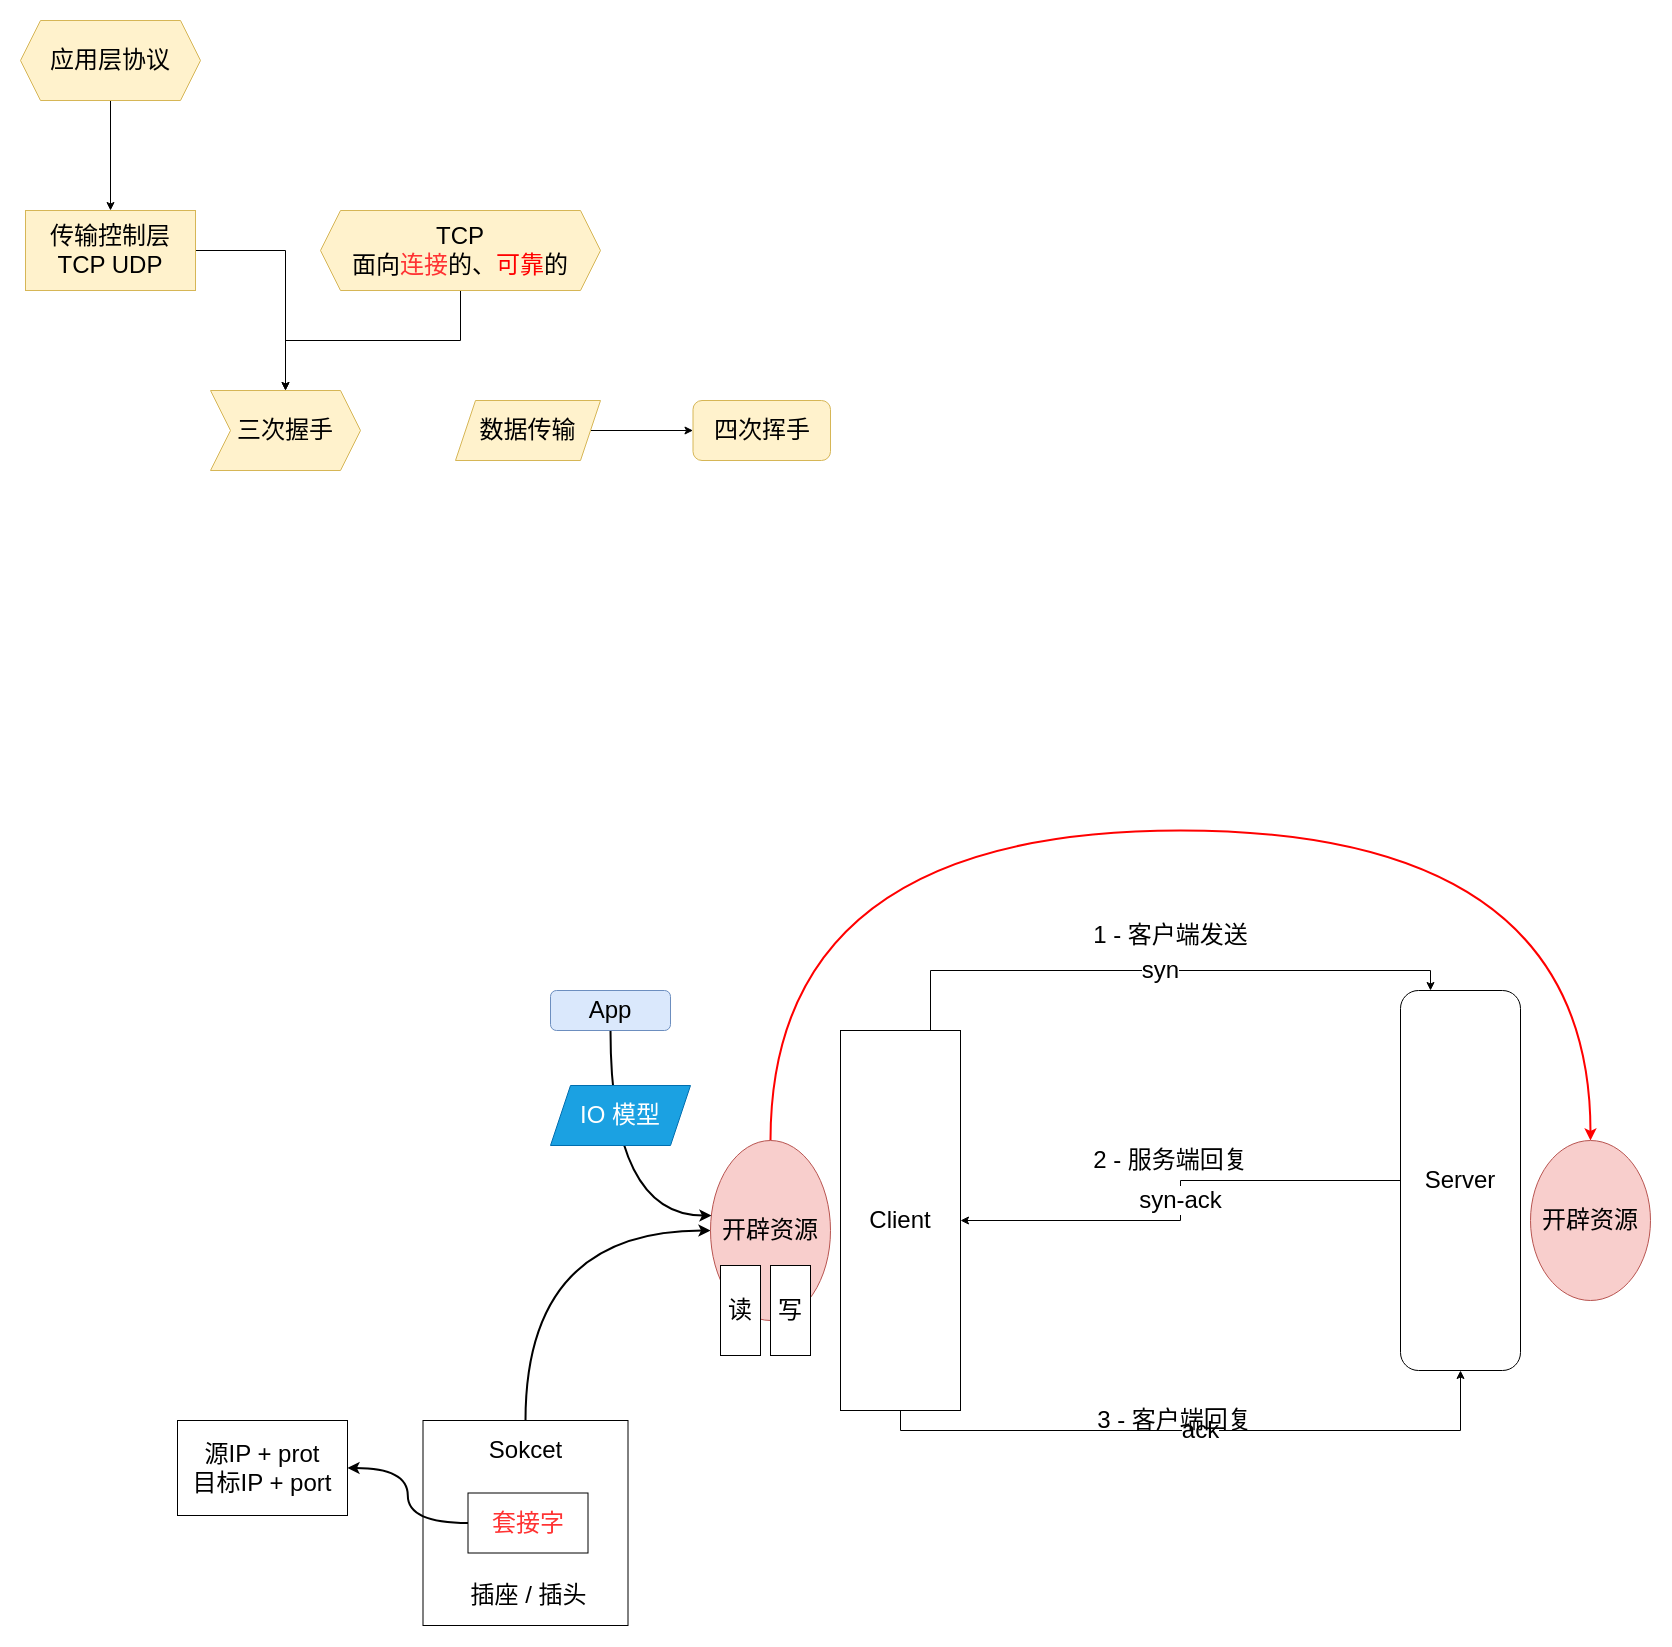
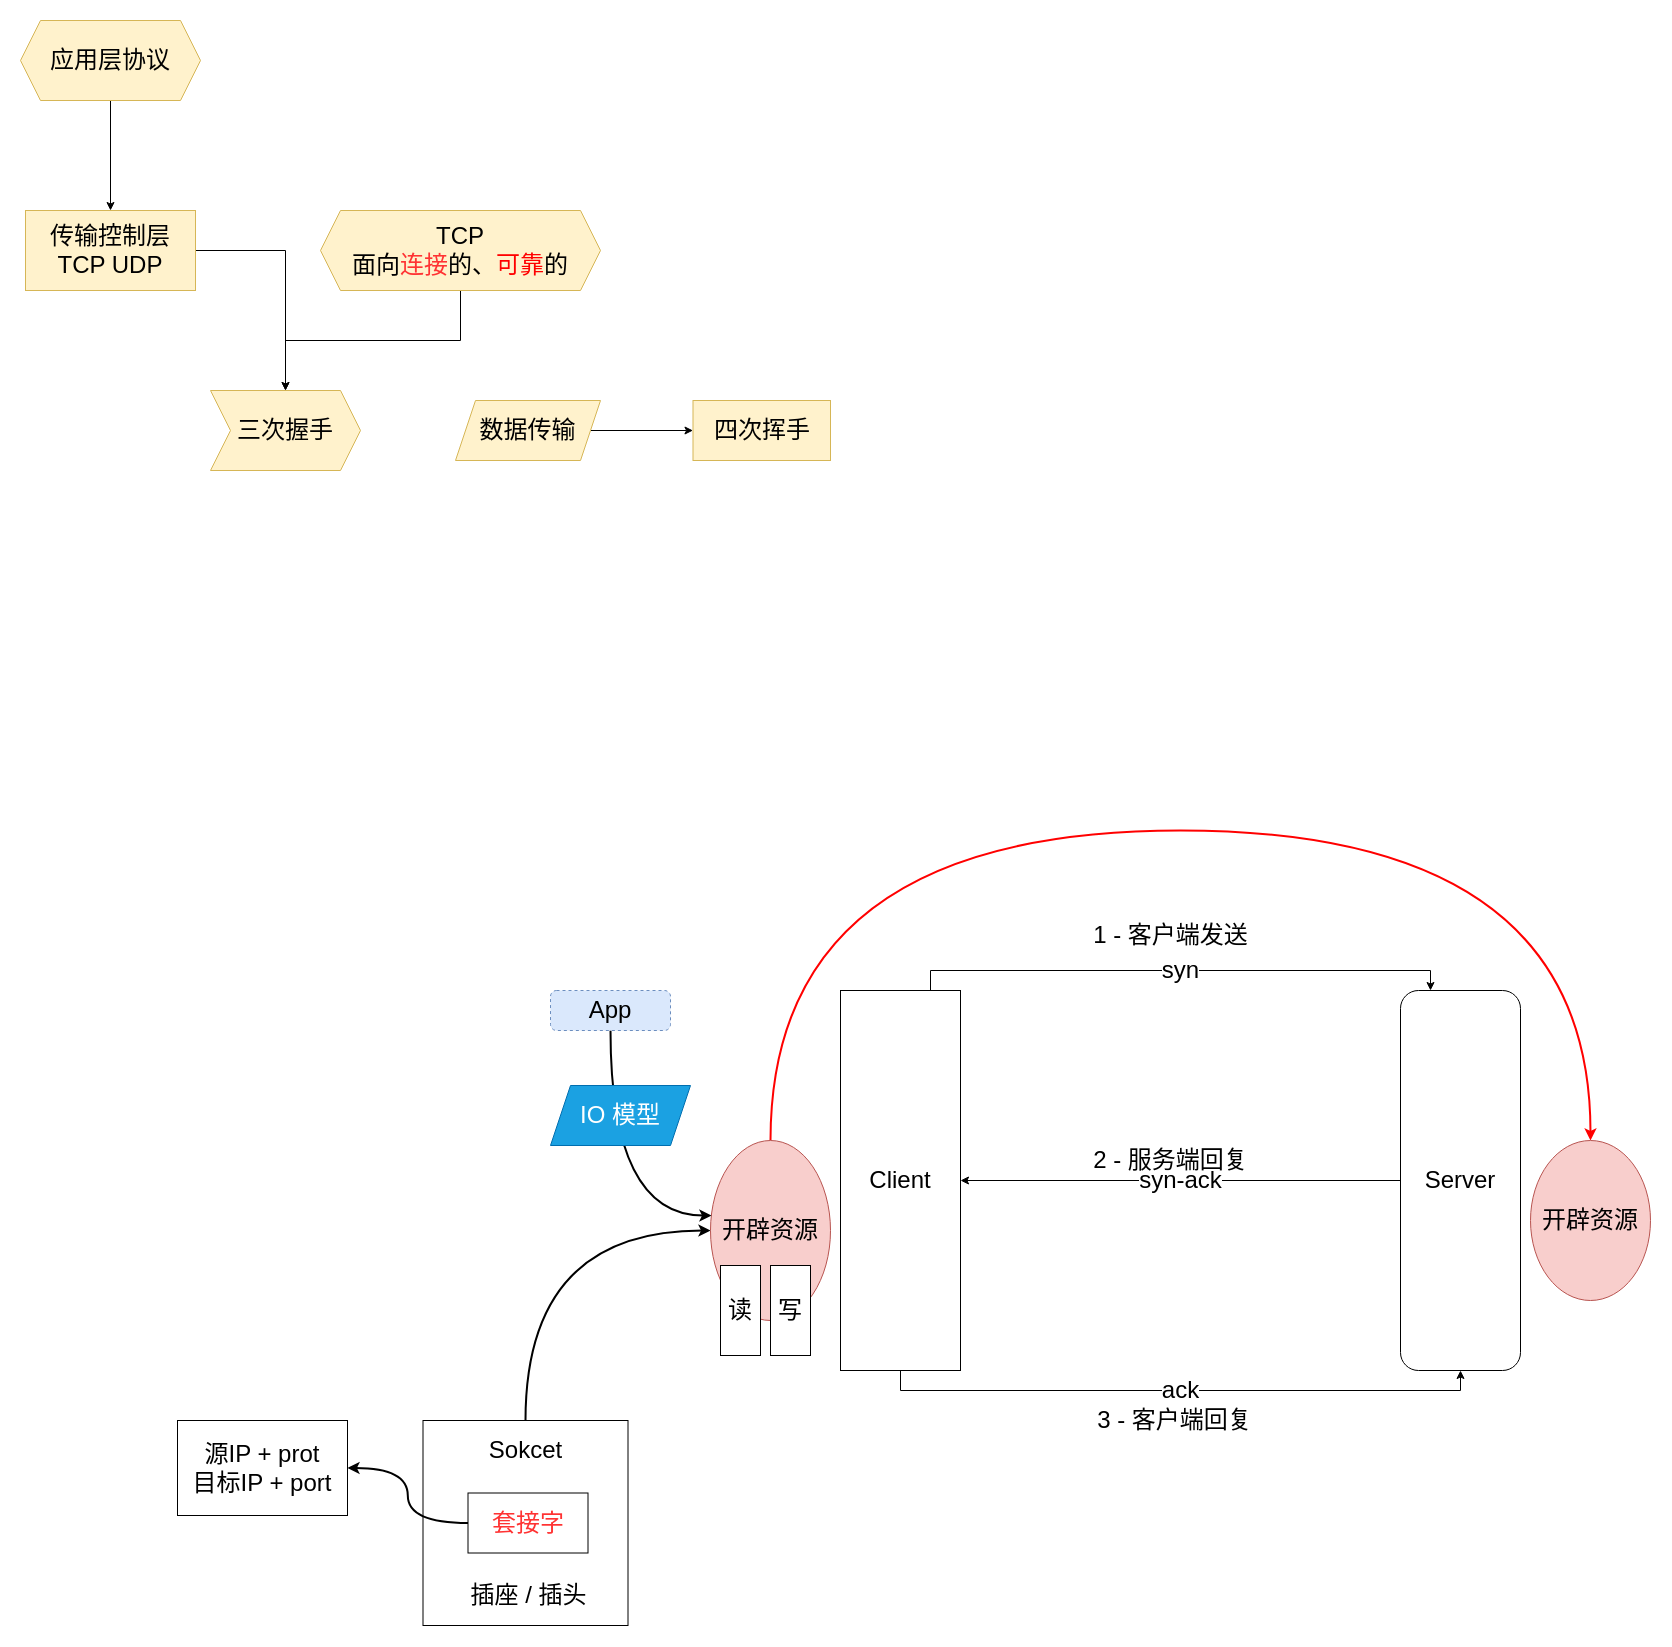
(762, 431) -> (762, 431)
(611, 1011) -> (611, 1011)
(901, 1221) -> (901, 1181)
